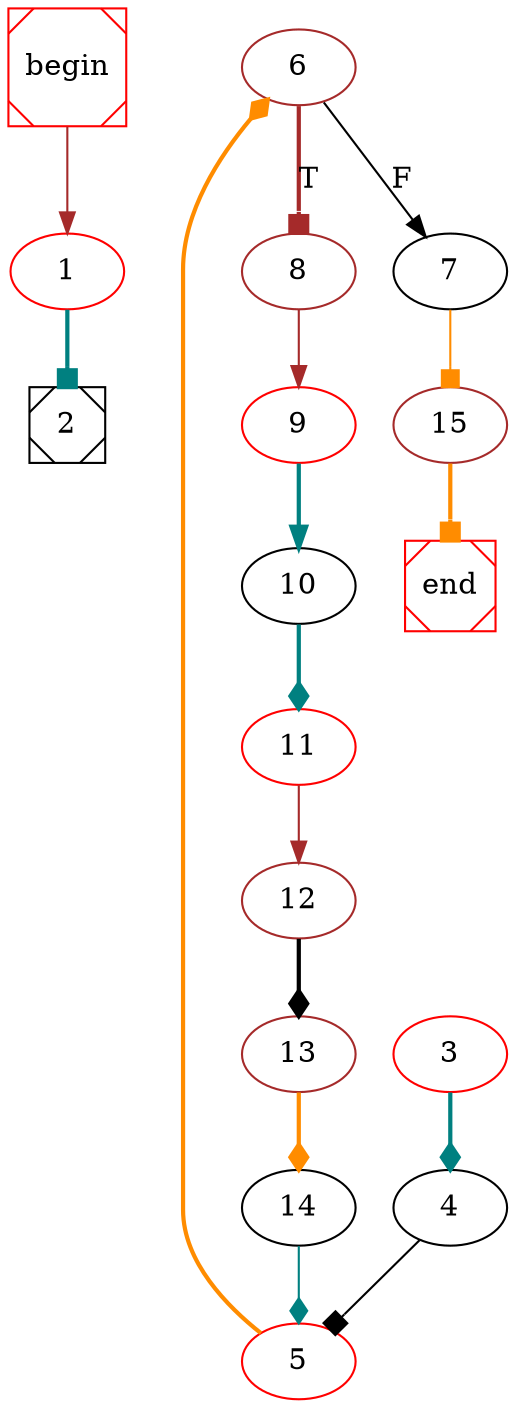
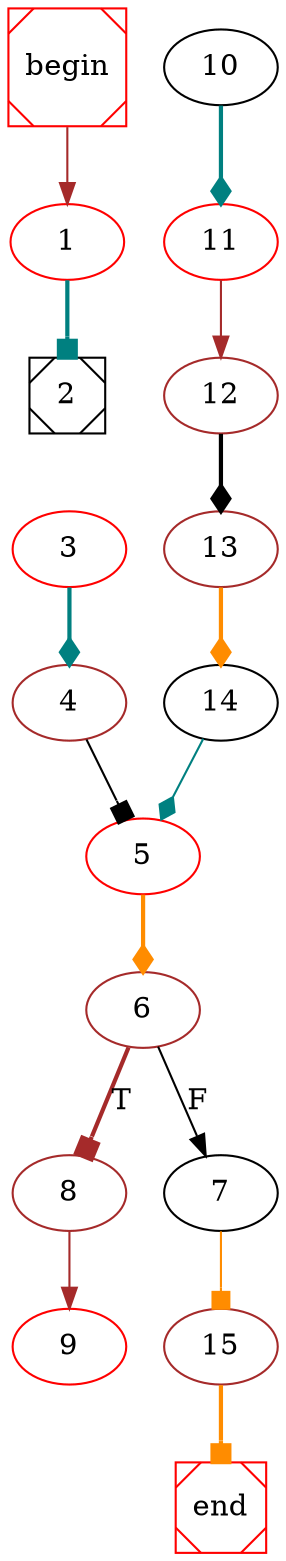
(299, 495) -> none
(450, 1208) -> (69, 703)
